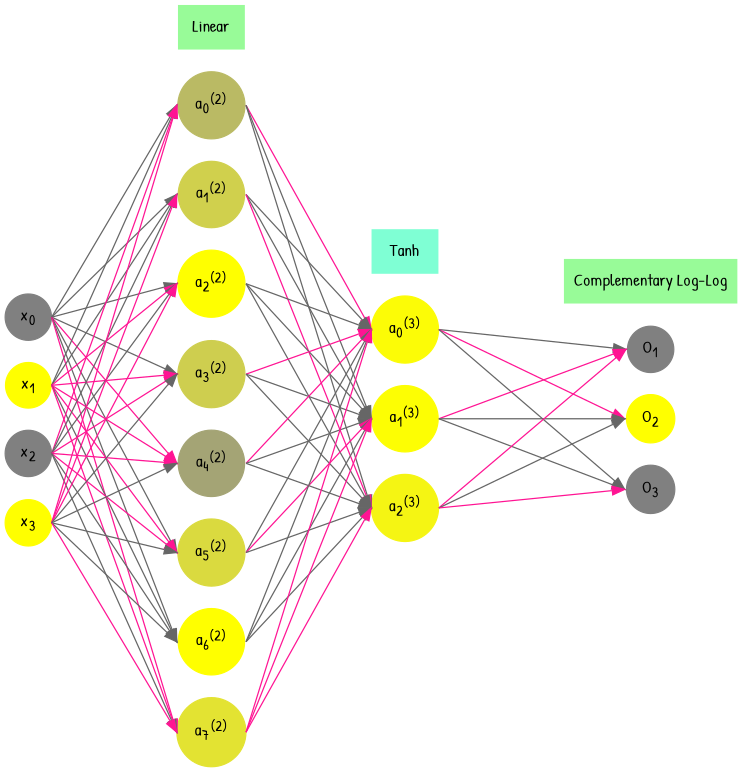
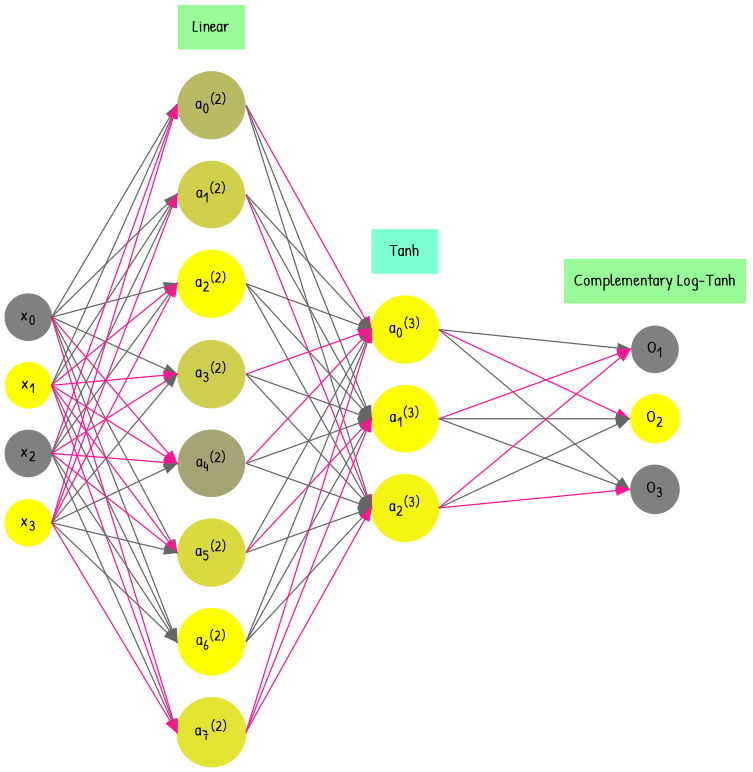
(651, 281) -> (655, 281)
